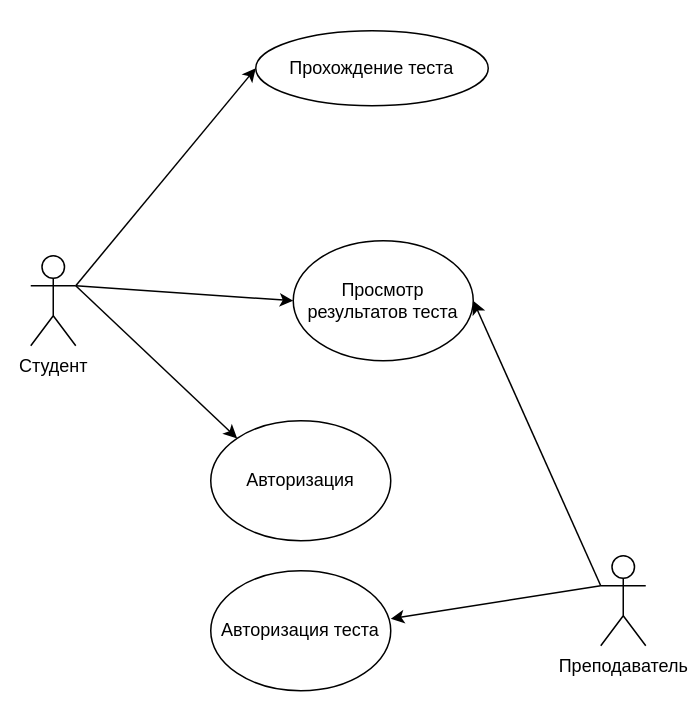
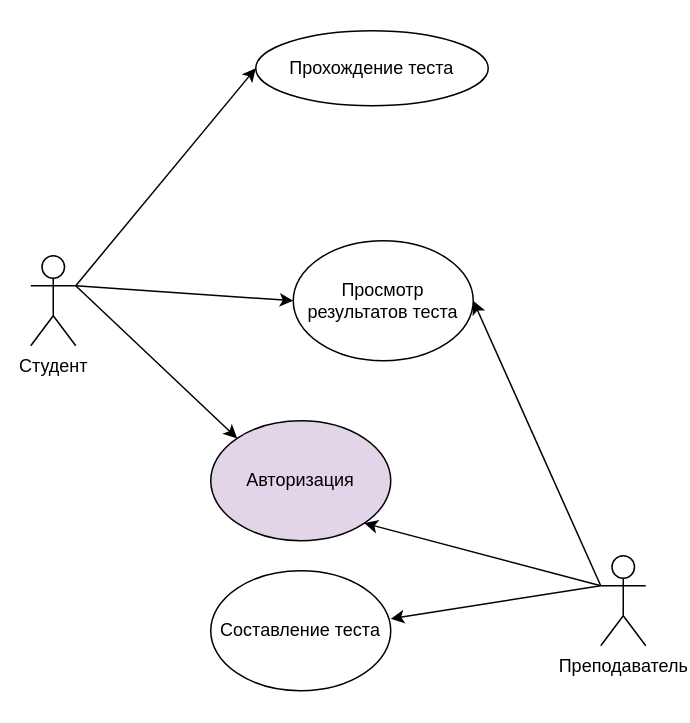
(301, 481) -> (301, 481)
none -> (483, 555)
(301, 631) -> (301, 631)
